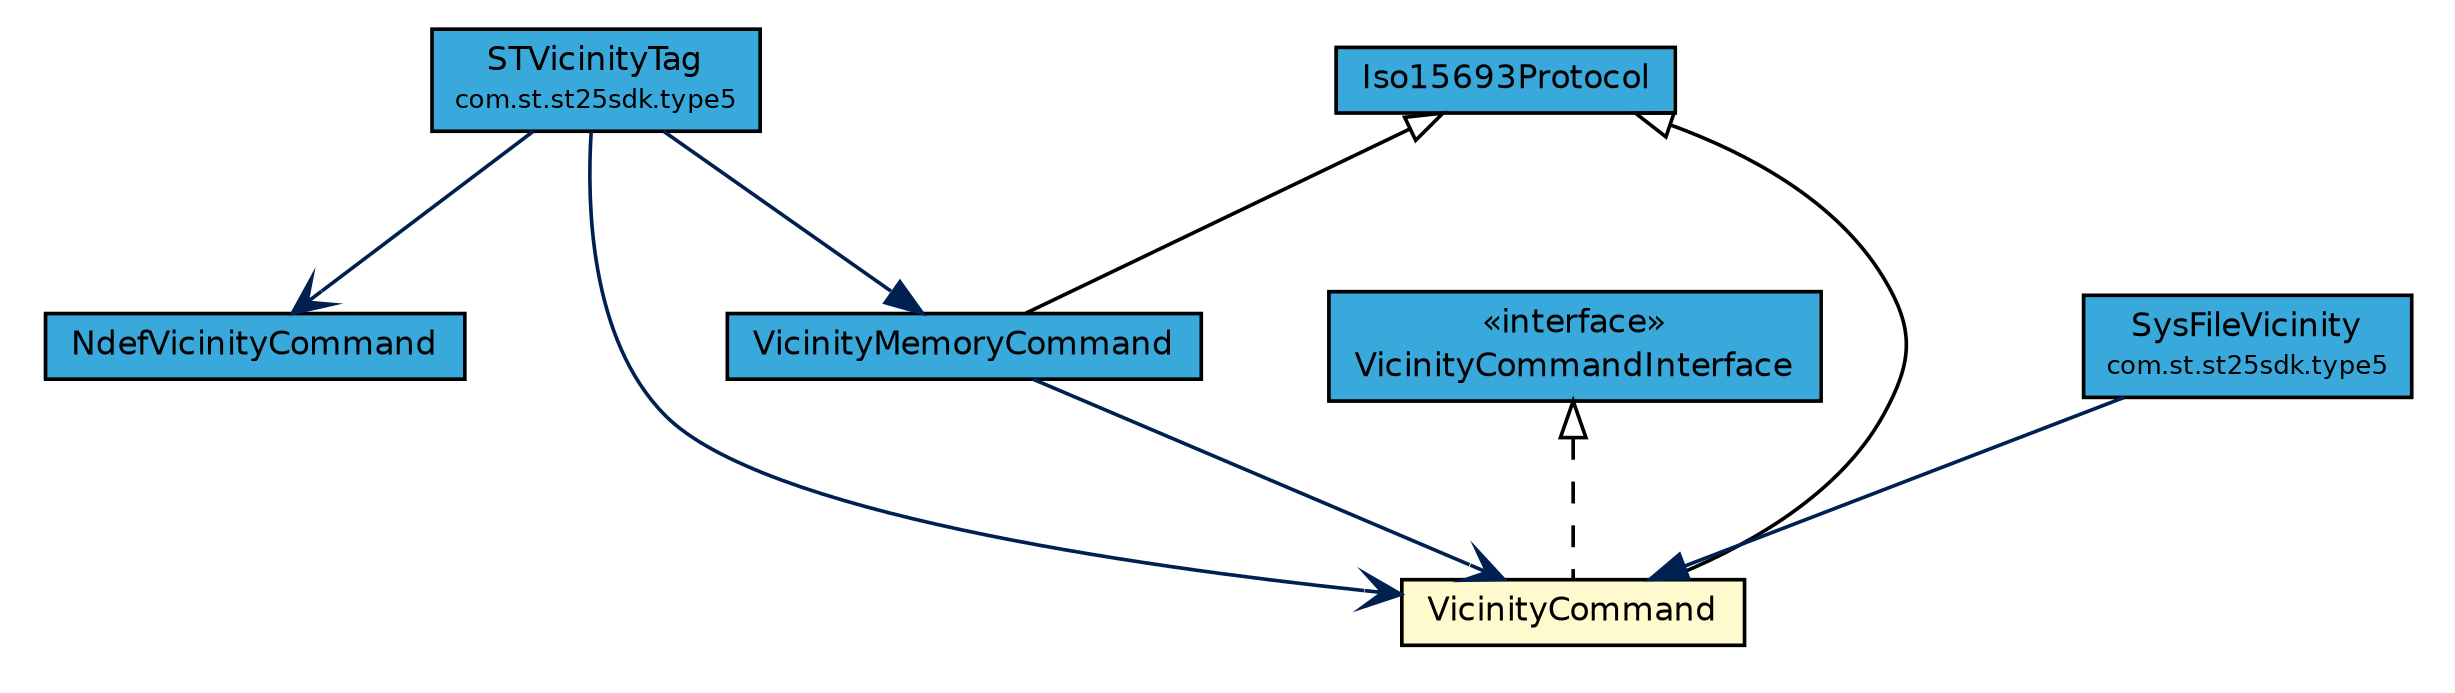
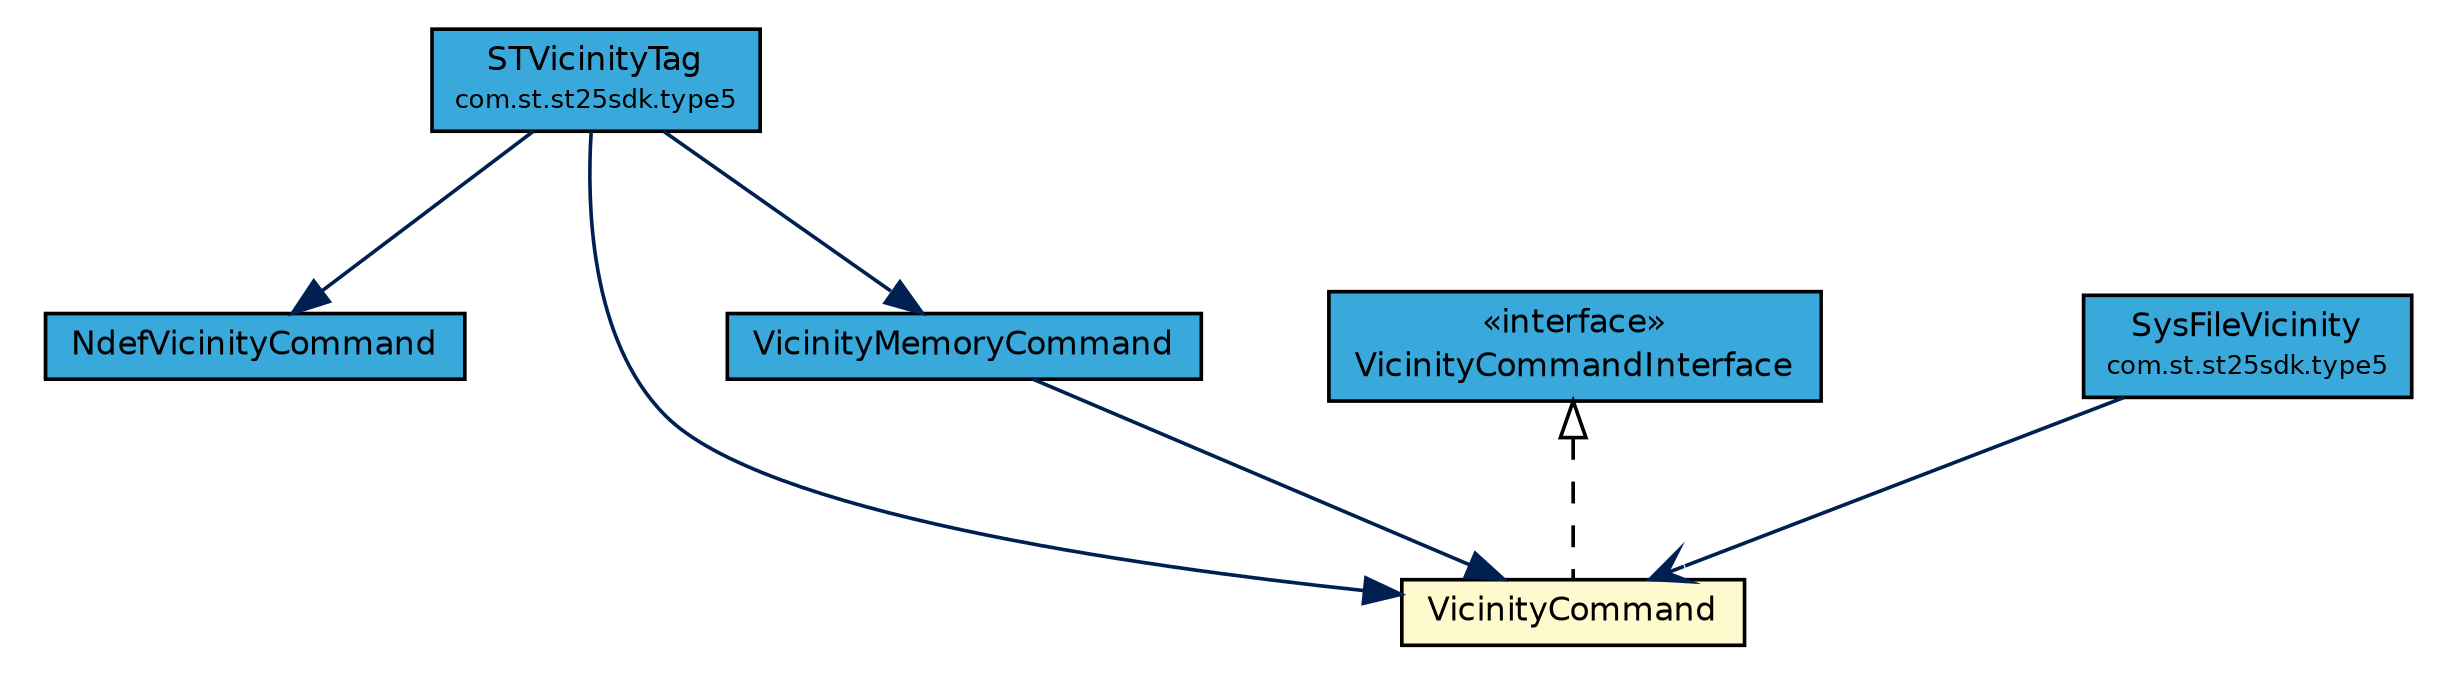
(1504, 80) -> none
(427, 211) -> (427, 211)
(1251, 472) -> (1251, 472)
(1904, 482) -> (1904, 482)
(857, 504) -> (857, 504)
